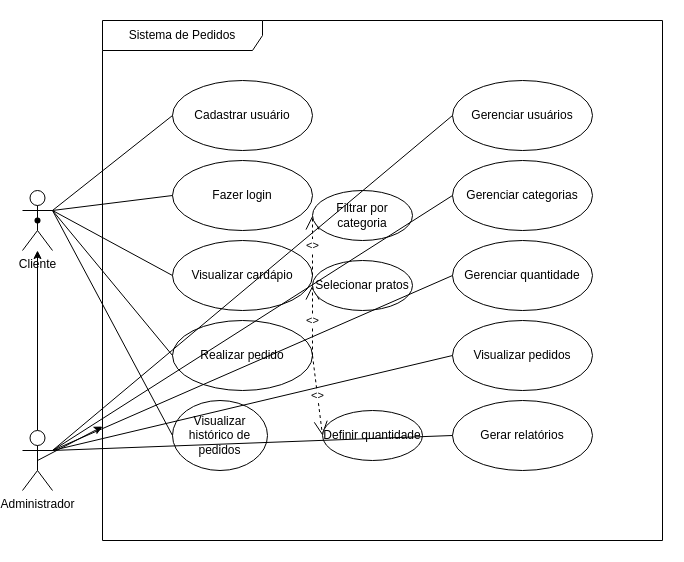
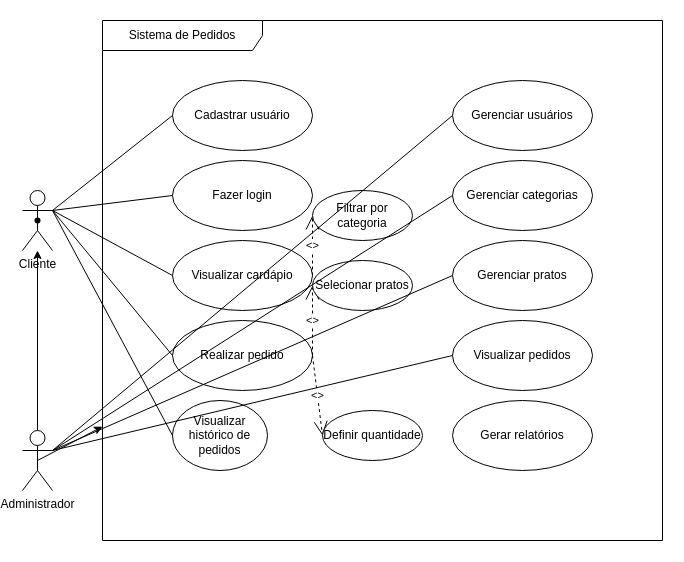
(523, 276) -> (523, 276)
(256, 443) -> none
